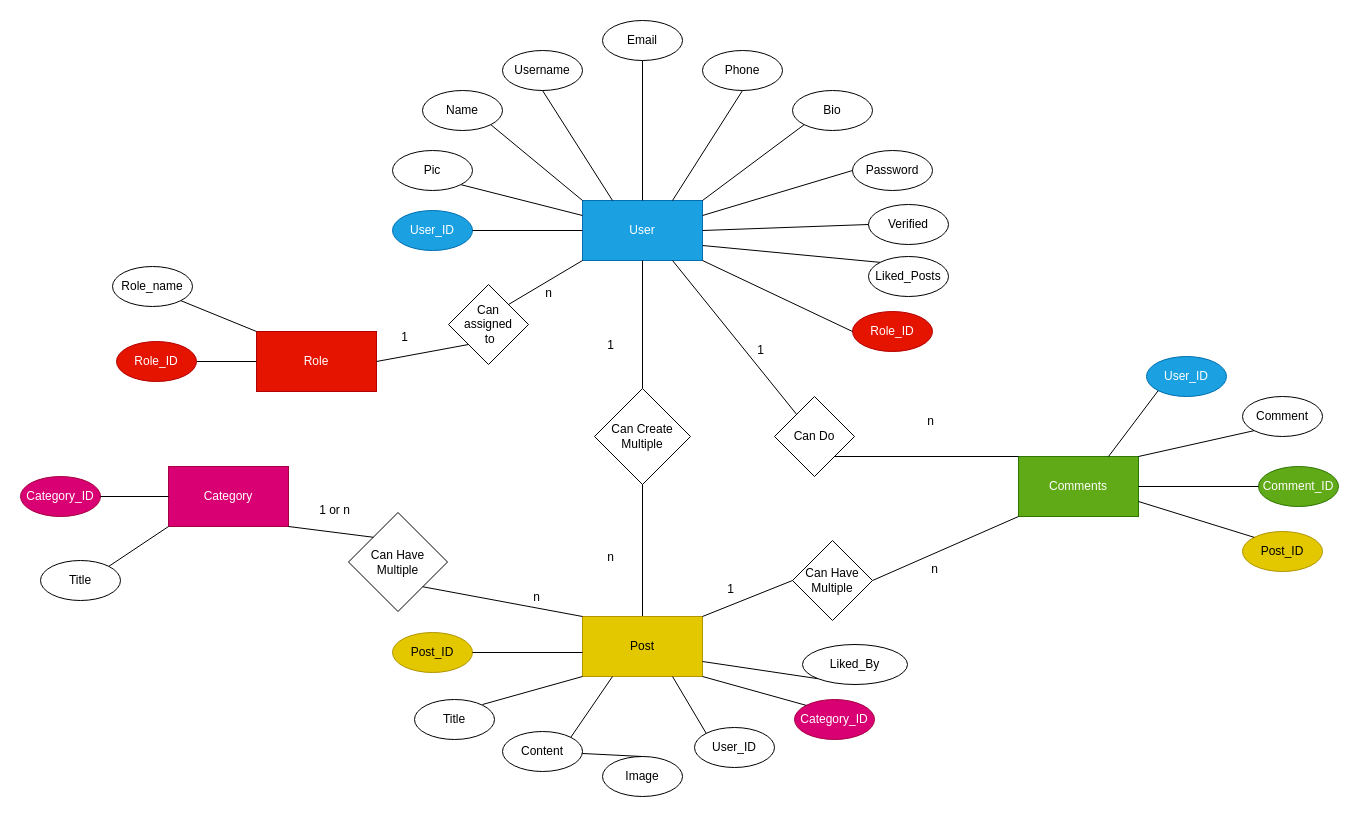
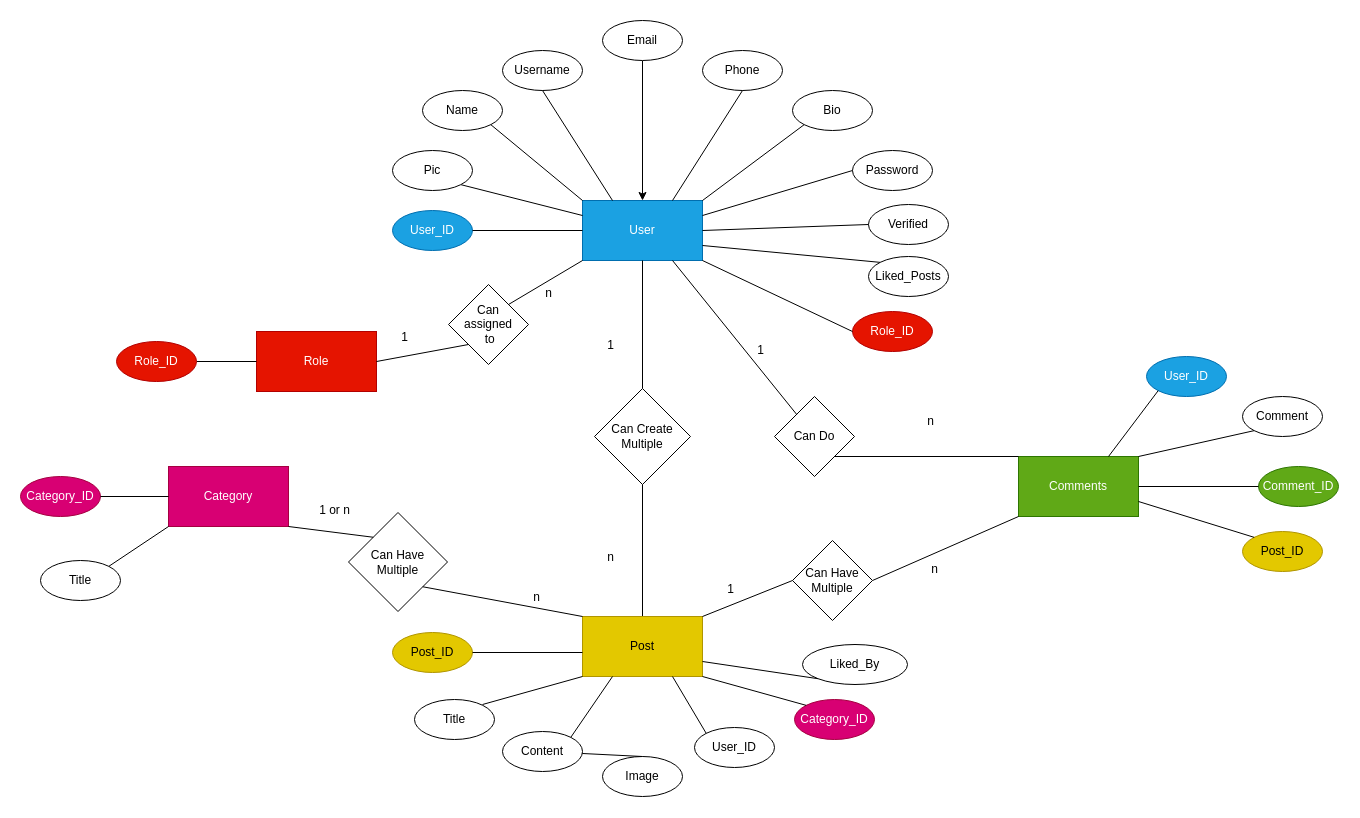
(643, 195) -> (643, 192)
(153, 287) -> none
(218, 316) -> none
